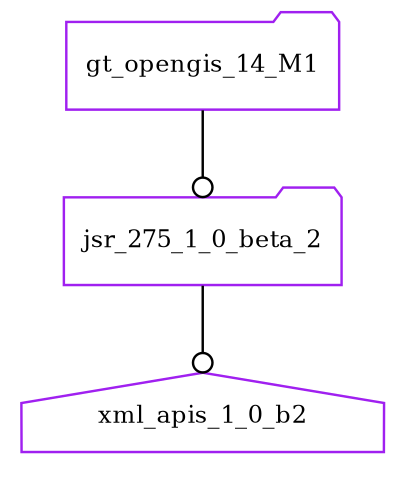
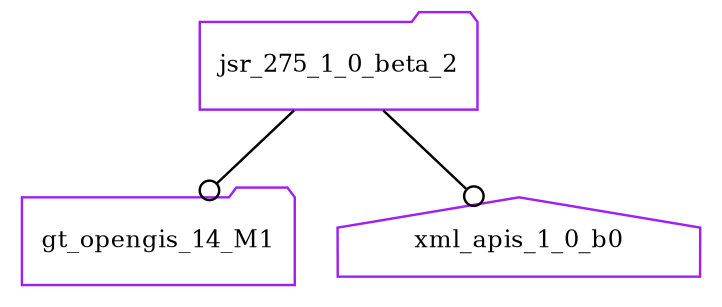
(203, 144) -> (255, 147)
(203, 417) -> (519, 241)
